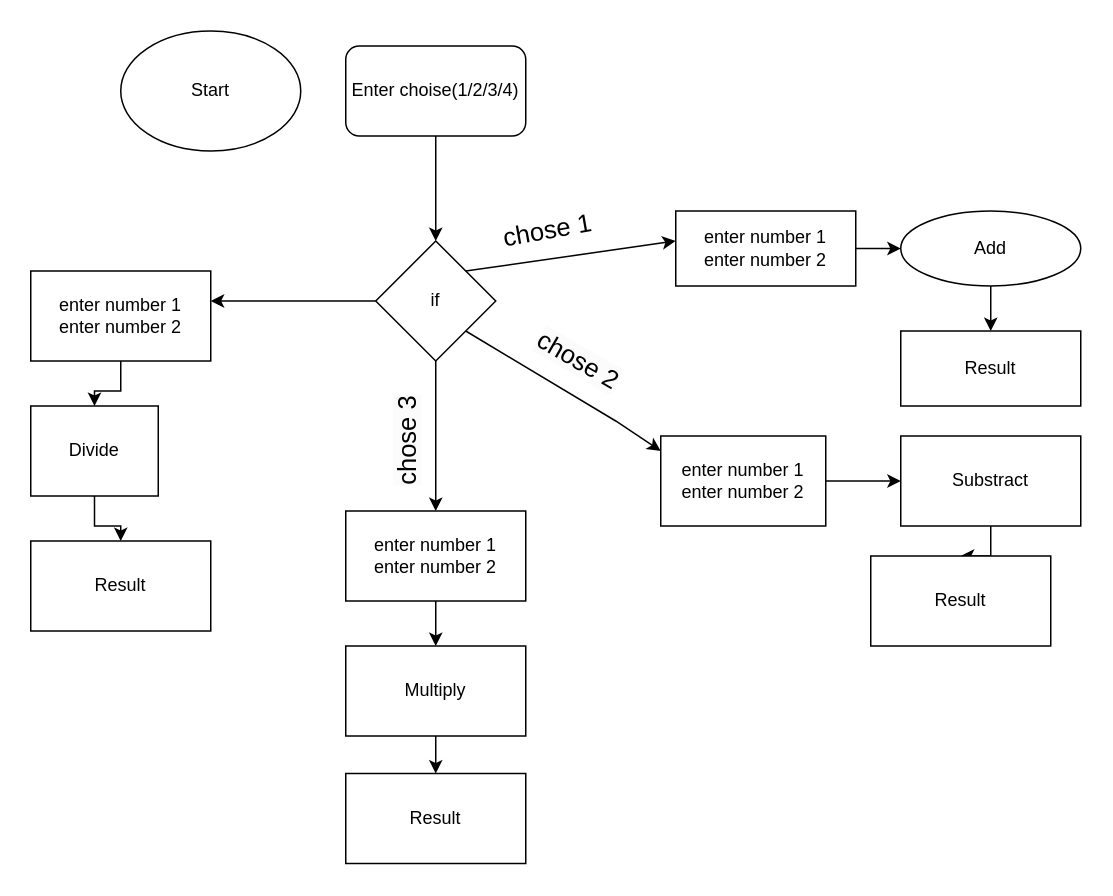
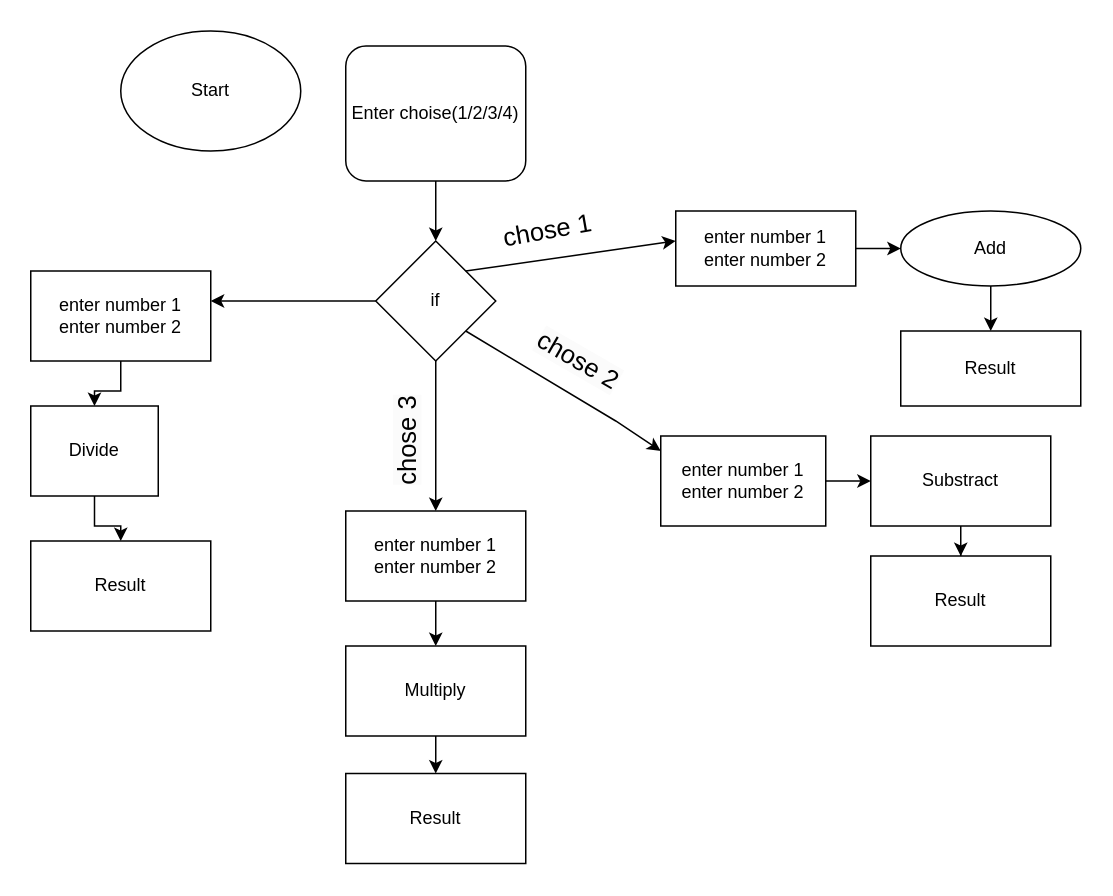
(436, 91) -> (436, 113)
(991, 481) -> (961, 481)
